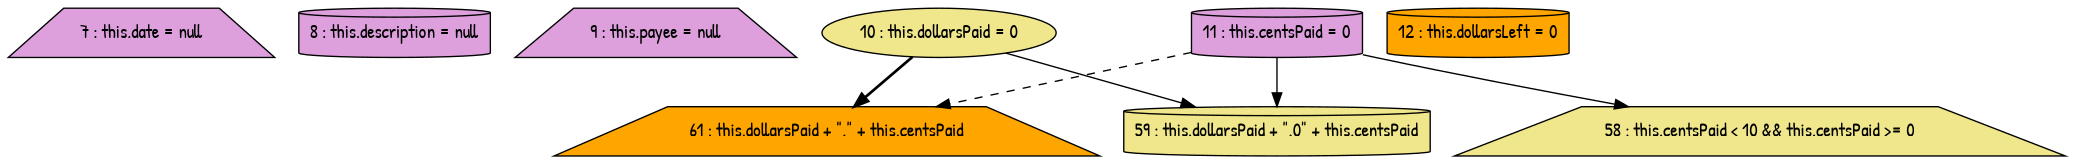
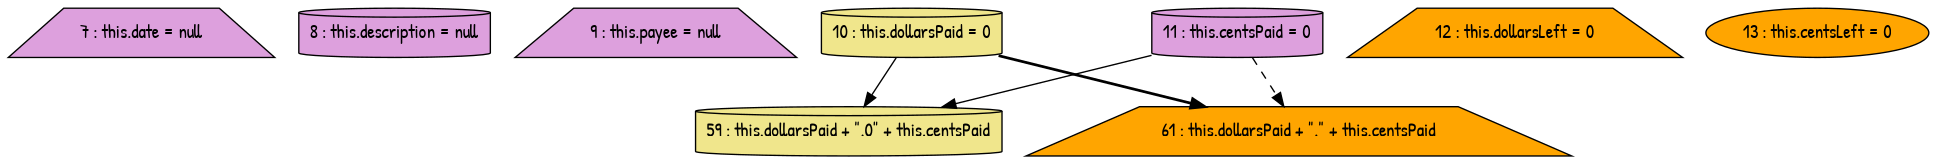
(939, 33) -> (912, 33)
(1478, 33) -> (1515, 33)
none -> (1817, 33)
(1760, 131) -> none
